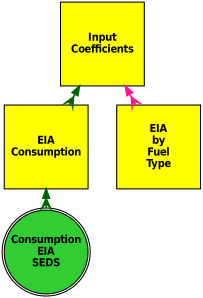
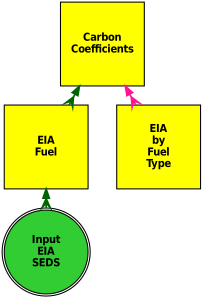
(102, 44) -> (102, 44)
(46, 147) -> (46, 147)
(46, 252) -> (46, 252)
